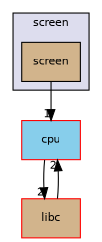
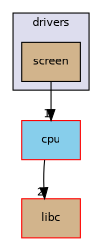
(51, 23) -> (51, 23)
(58, 185) -> none
